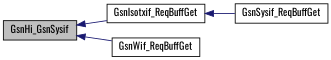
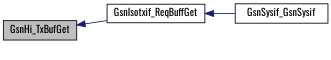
(282, 13) -> (282, 13)
(40, 30) -> (40, 30)
(156, 47) -> none
